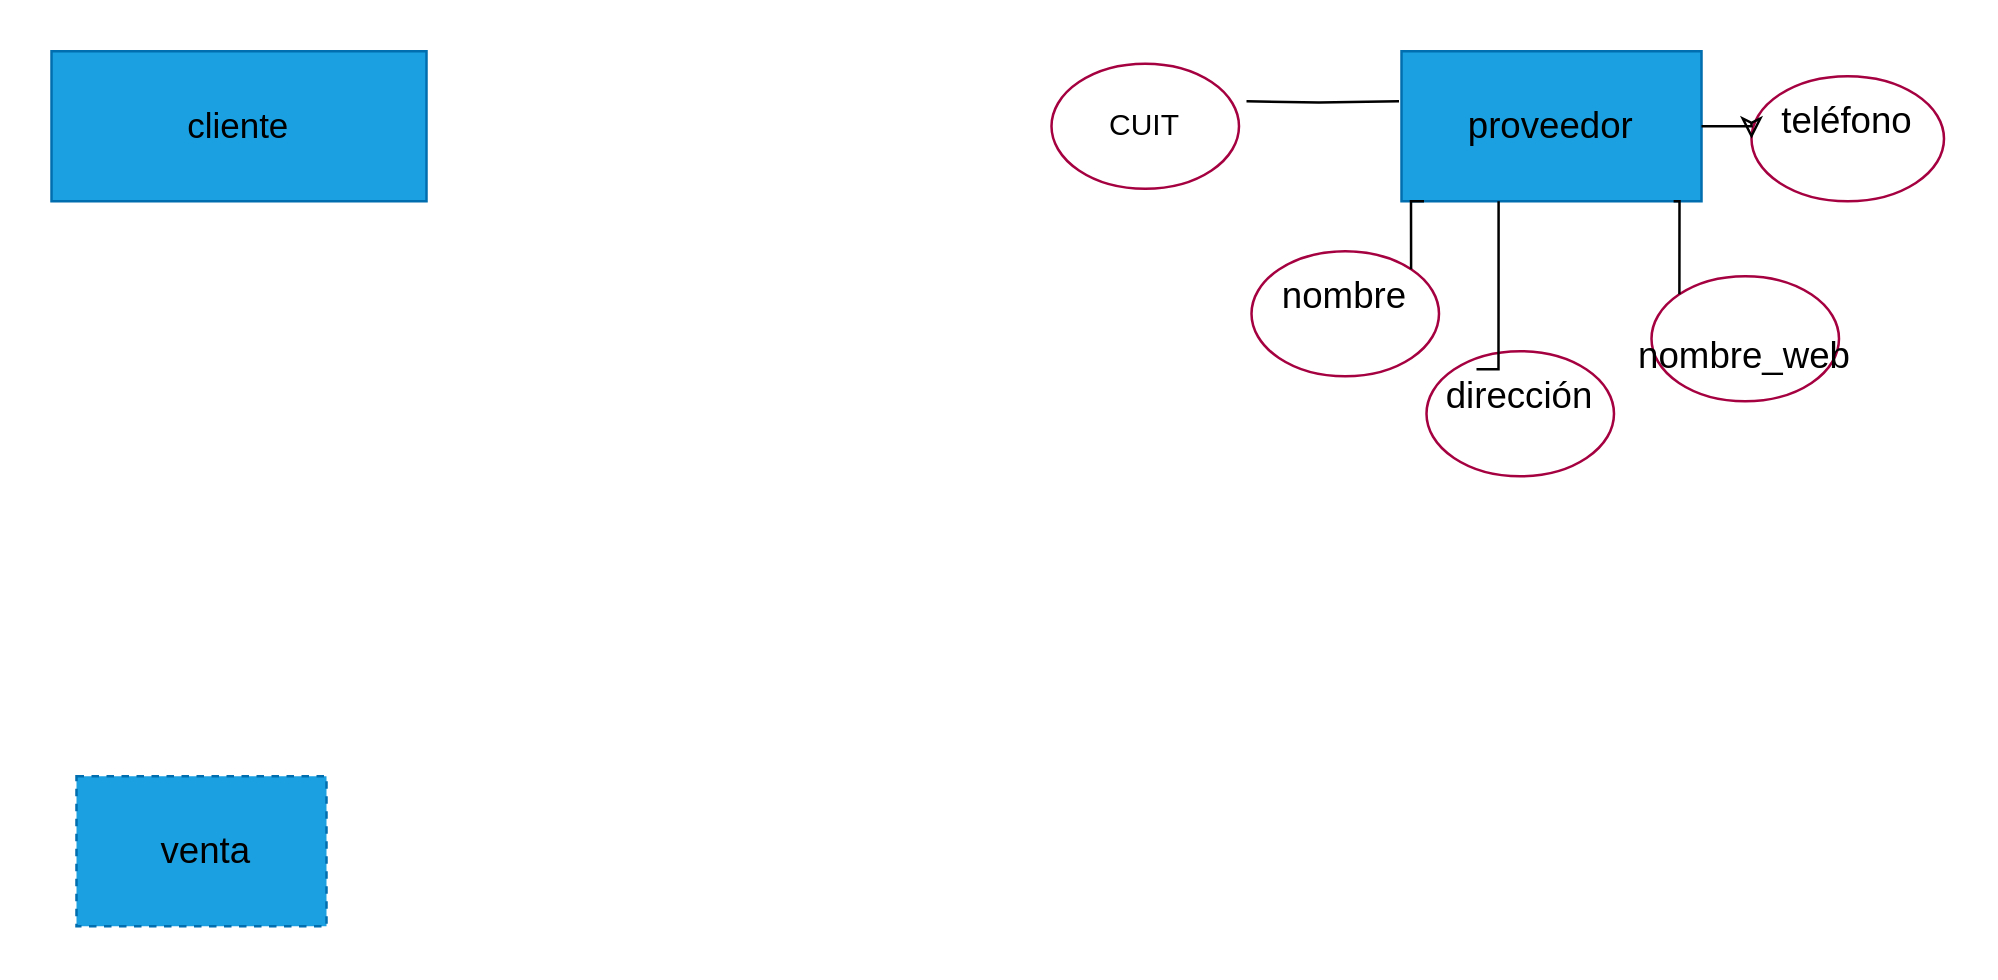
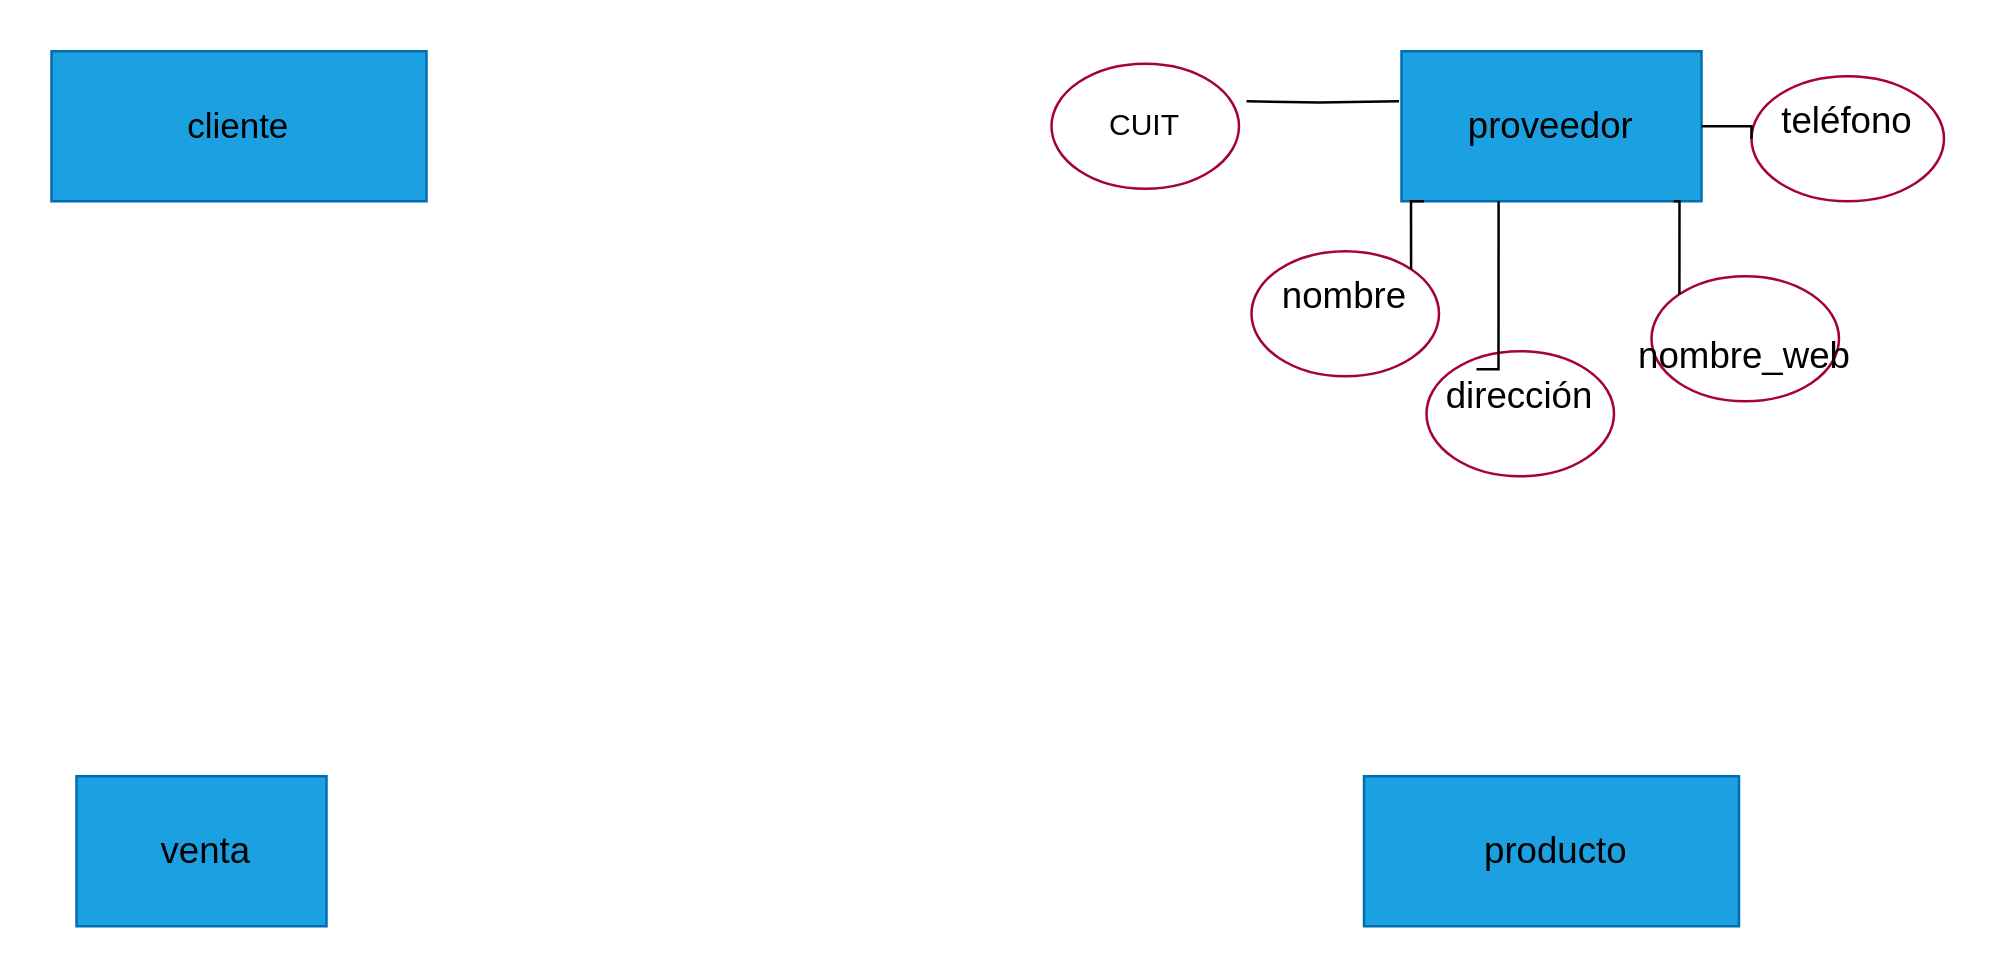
(1748, 126) -> (1751, 126)
(201, 851) -> (201, 851)
none -> (1551, 851)
